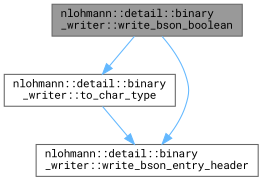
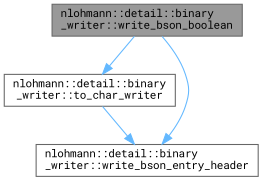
(90, 90) -> (90, 90)
